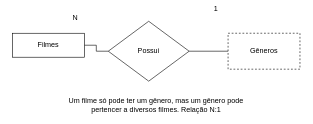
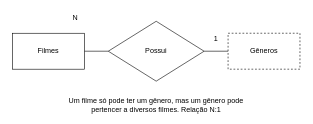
(216, 9) -> (216, 39)
(48, 45) -> (48, 51)
(149, 51) -> (156, 51)
